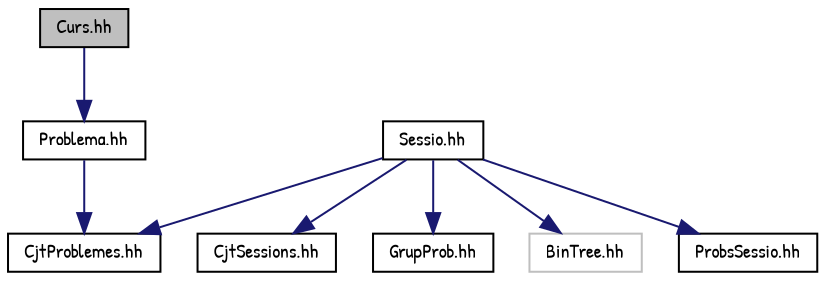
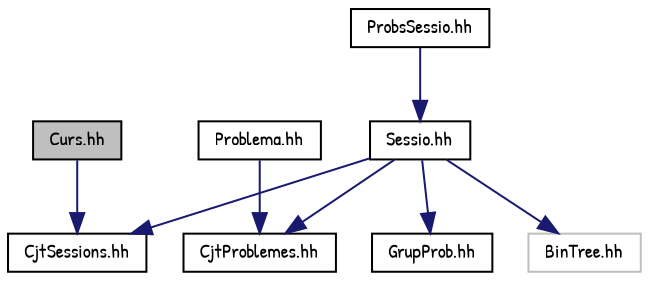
(84, 74) -> (77, 186)
(581, 193) -> (420, 74)
